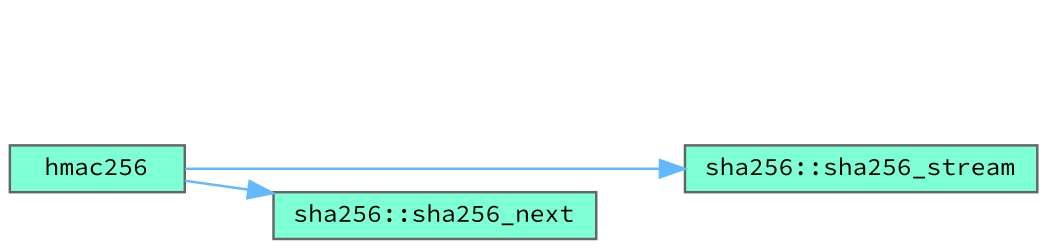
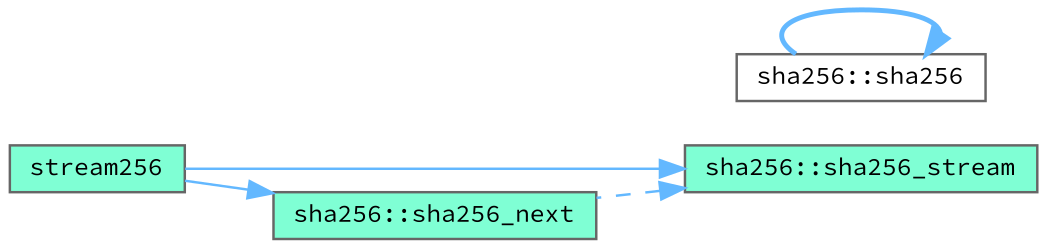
none -> (861, 78)
(97, 169) -> (97, 169)
none -> (628, 194)
